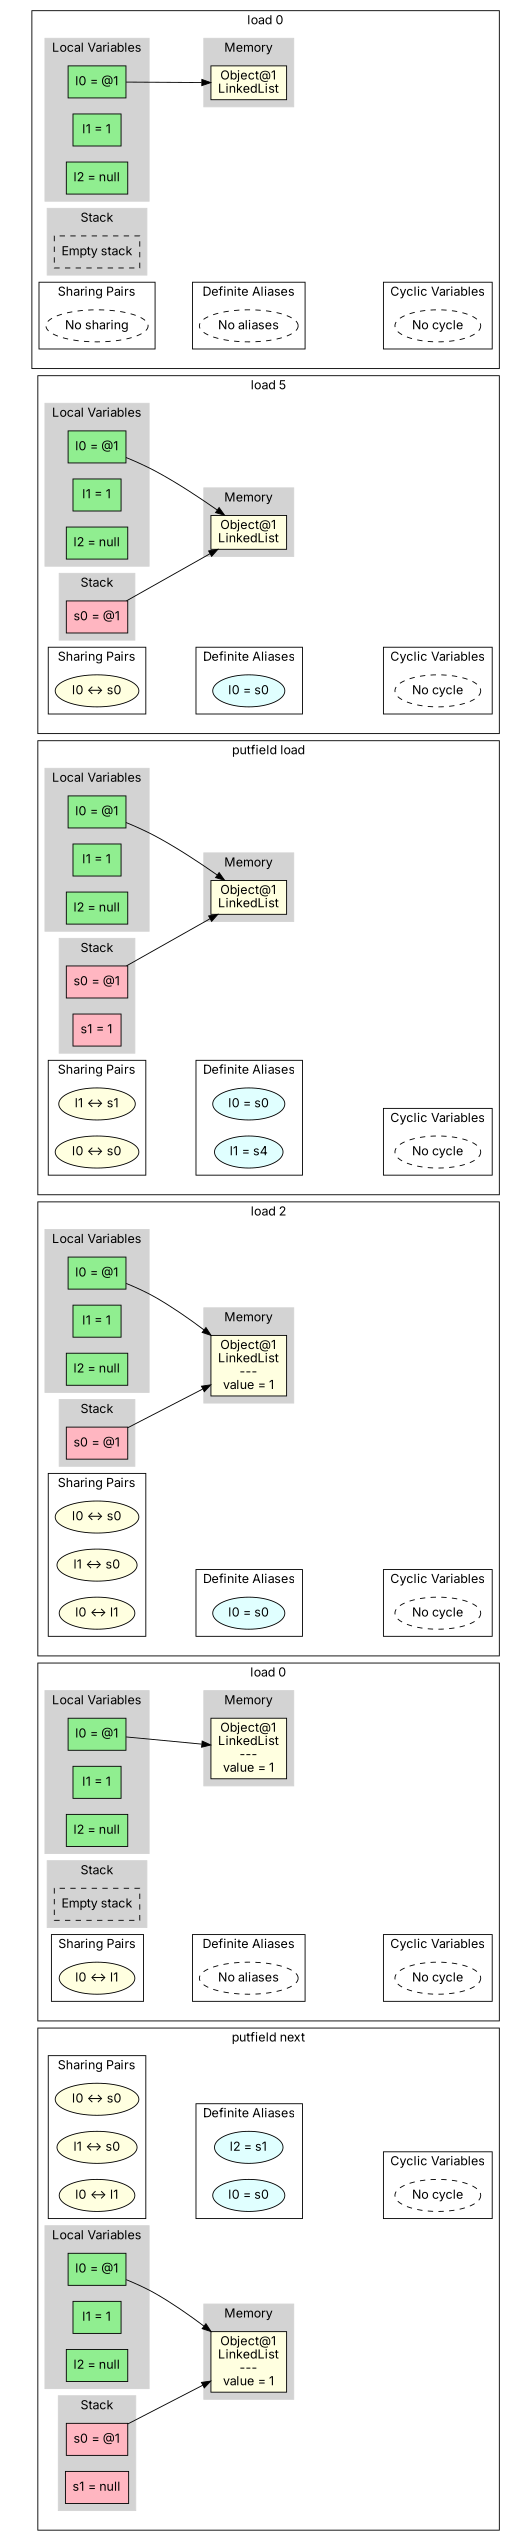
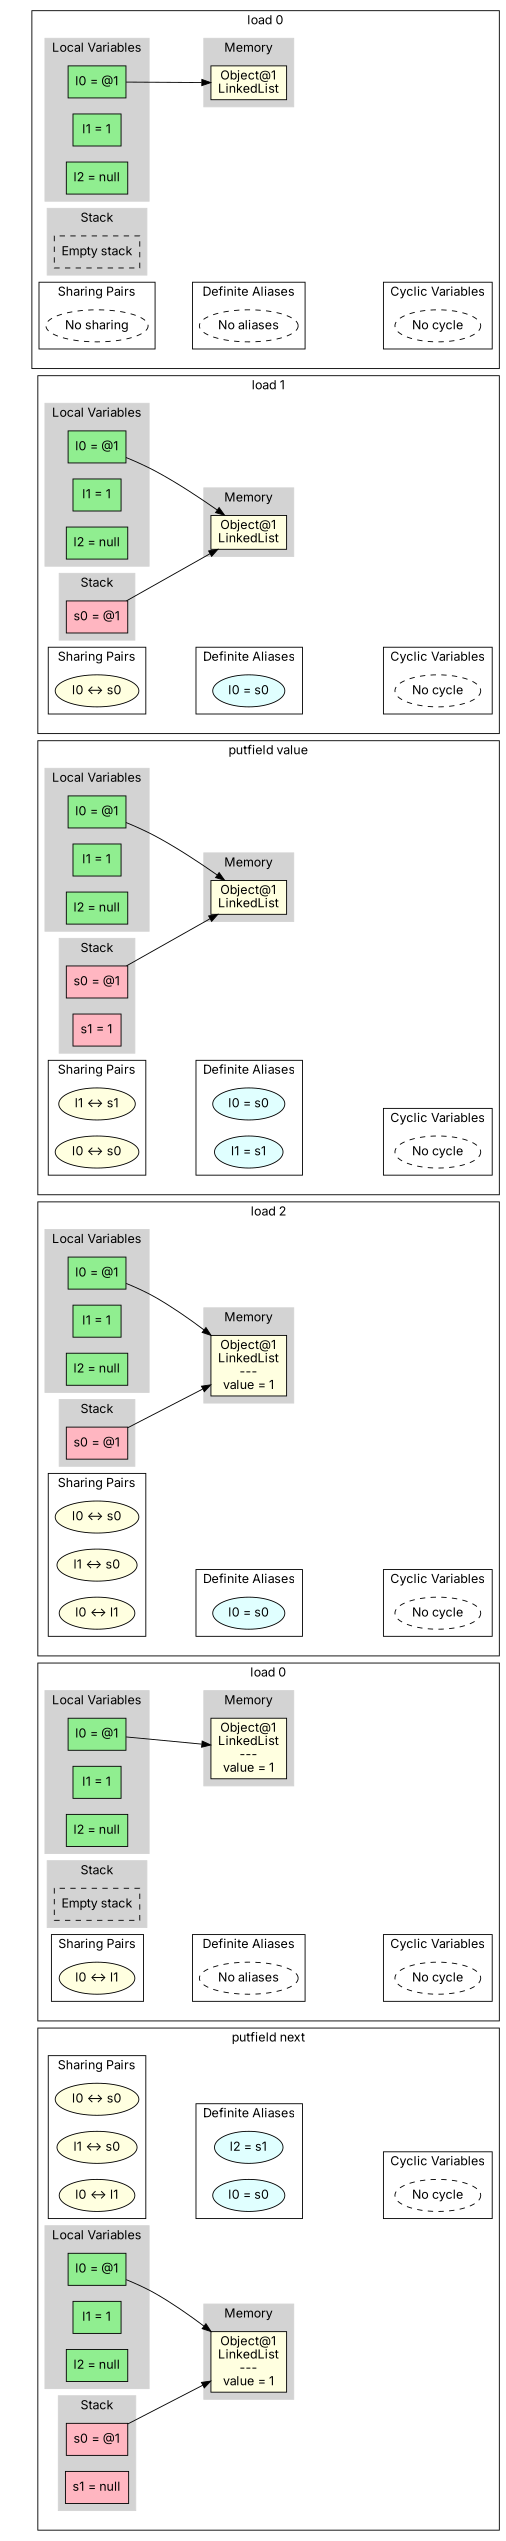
(269, 386) -> (269, 386)
(269, 751) -> (269, 751)
(249, 1152) -> (249, 1152)
